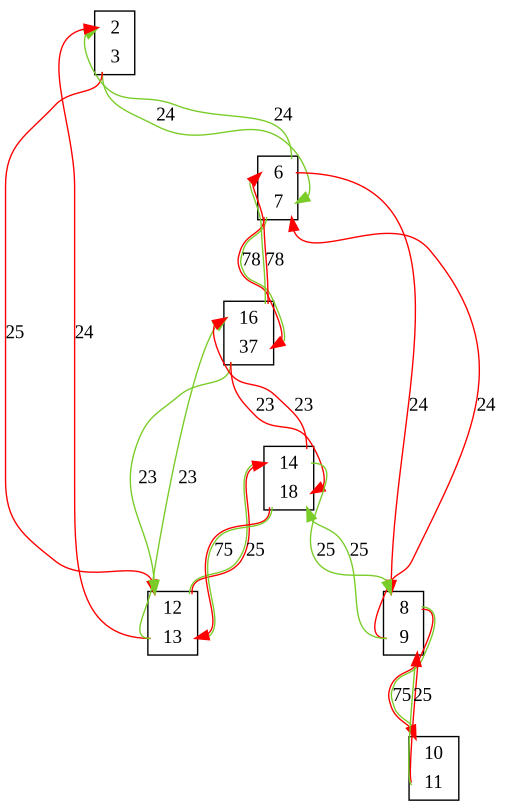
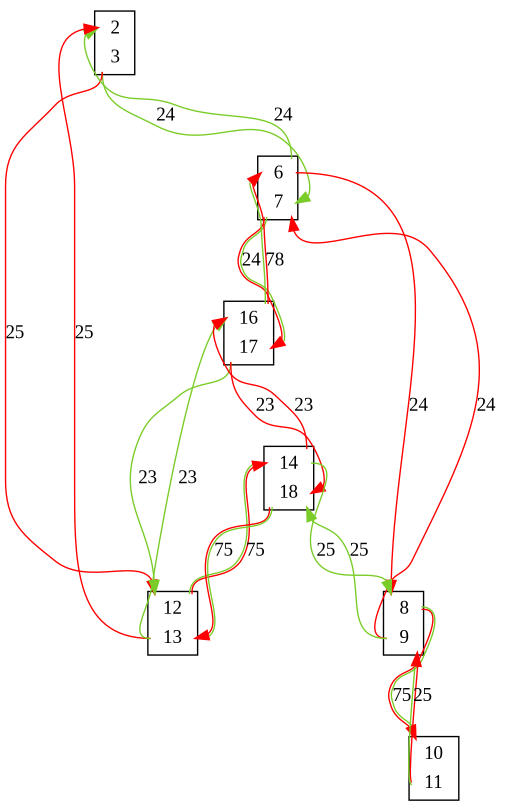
(252, 260) -> (252, 260)
(84, 333) -> (84, 333)
(249, 347) -> (249, 347)
(256, 551) -> (256, 551)
